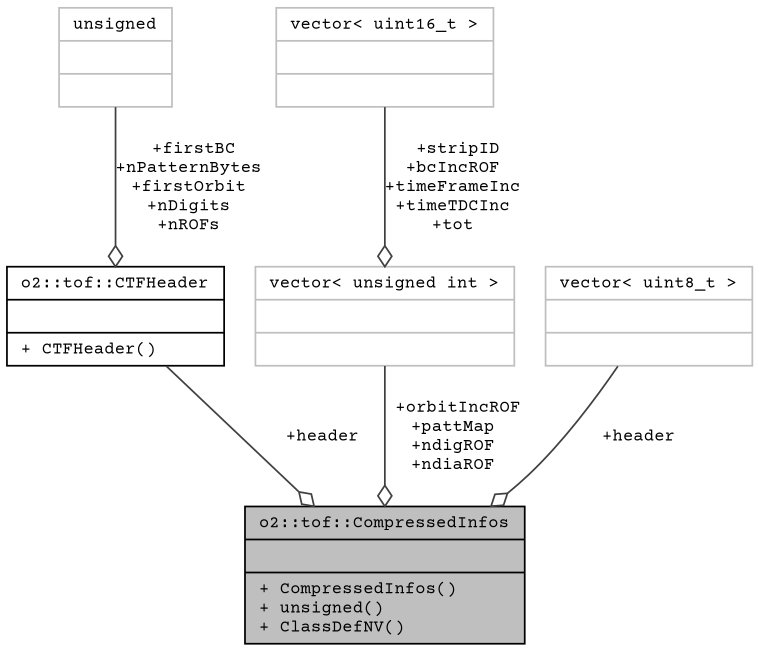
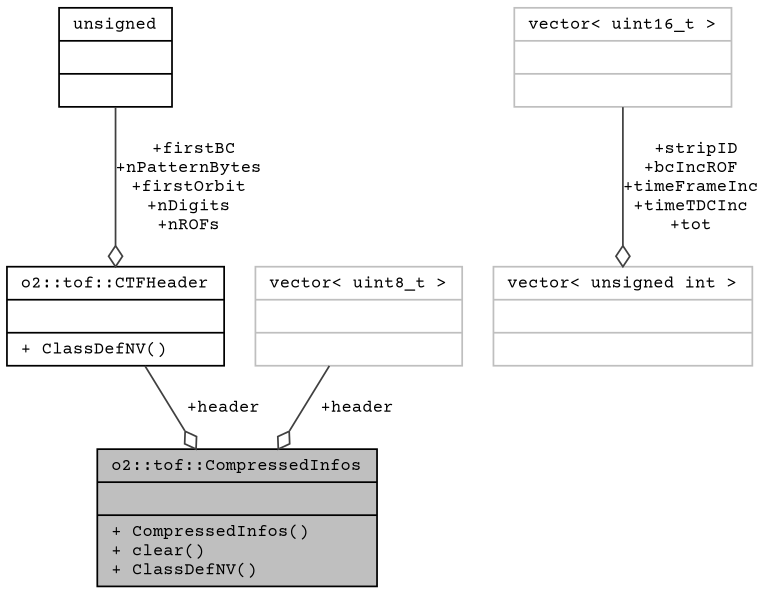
(116, 57) -> (116, 57)
(89, 348) -> (95, 348)
(385, 426) -> none
(322, 607) -> (159, 550)
